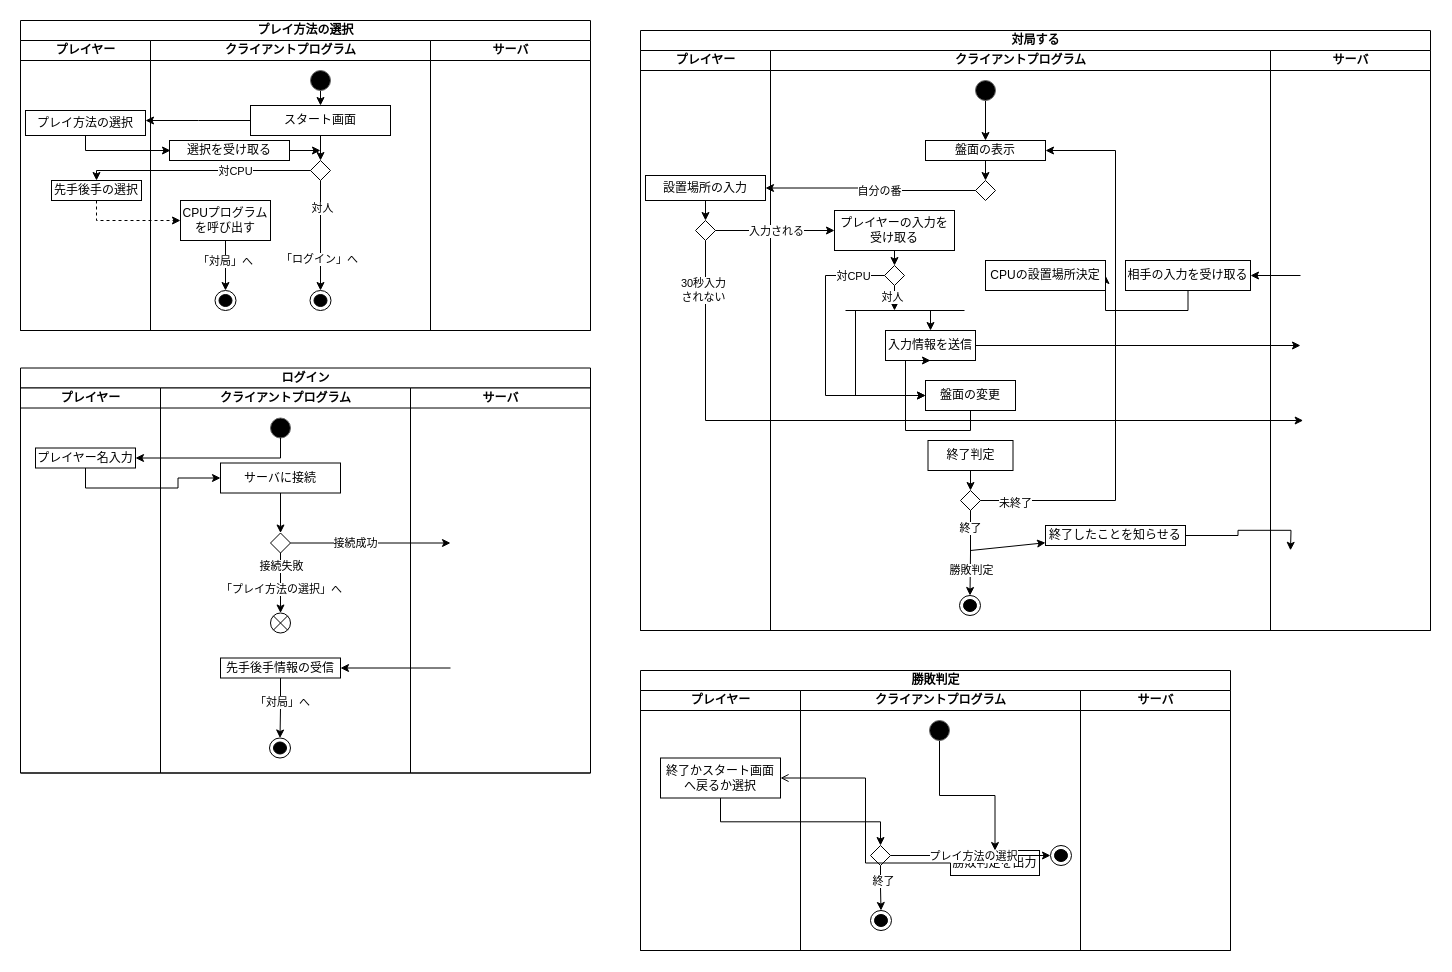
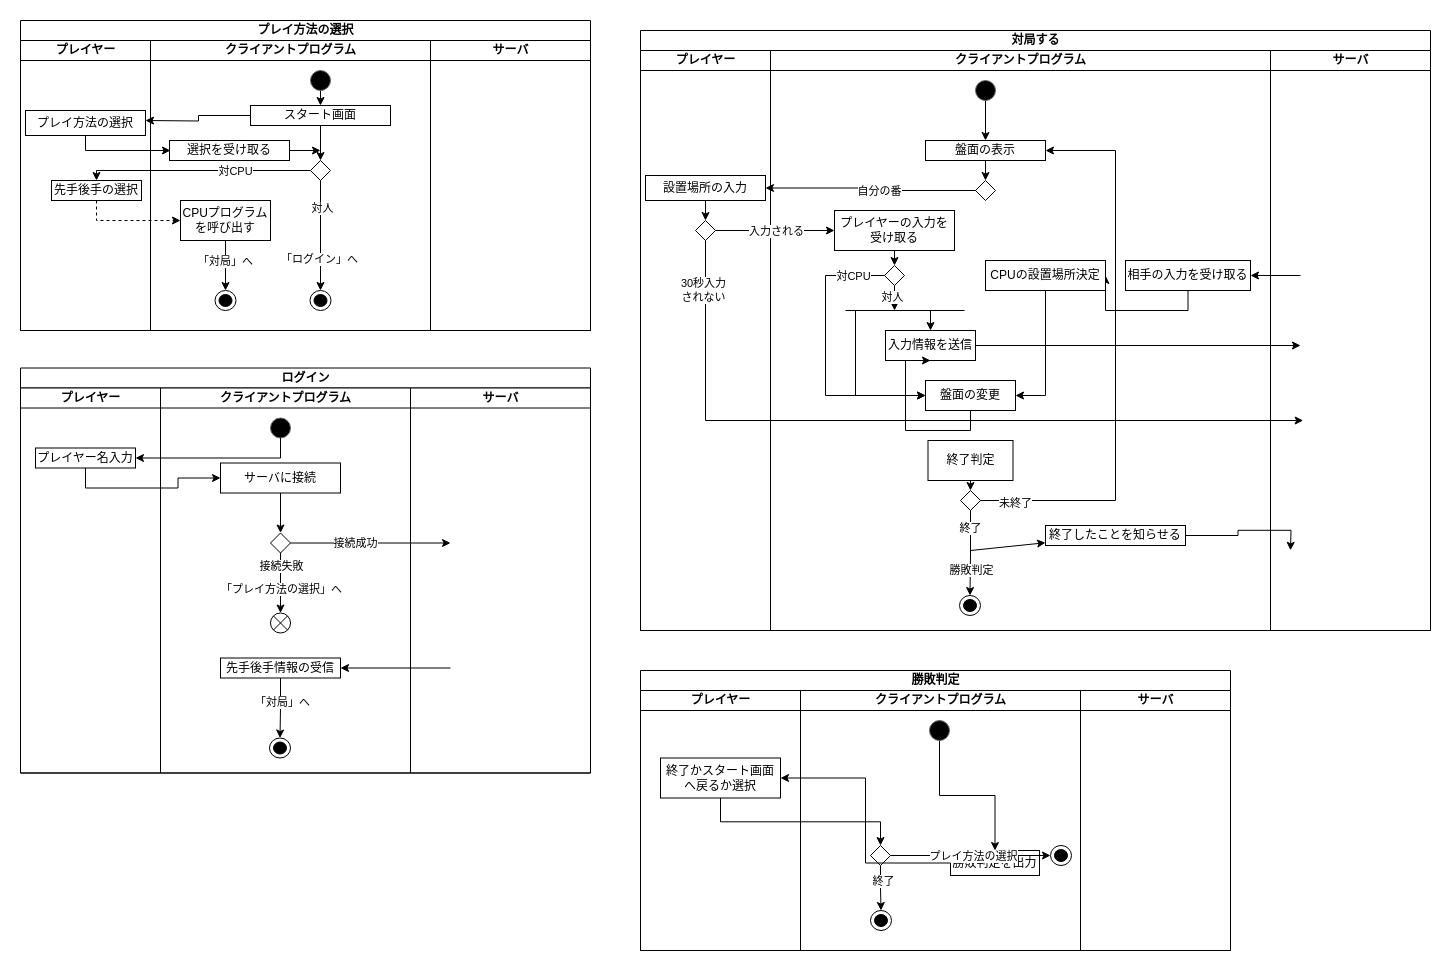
(321, 121) -> (321, 116)
none -> (1046, 355)
(971, 456) -> (971, 461)
(787, 778) -> (789, 778)
